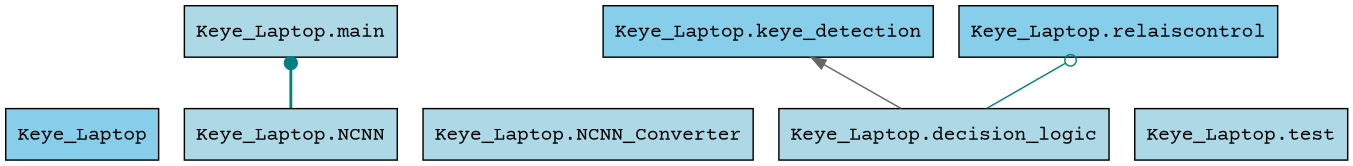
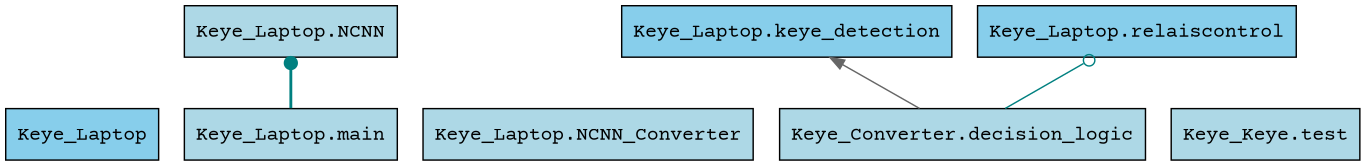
(291, 88) -> (291, 88)
(944, 134) -> (963, 134)
(1241, 134) -> (1266, 134)
